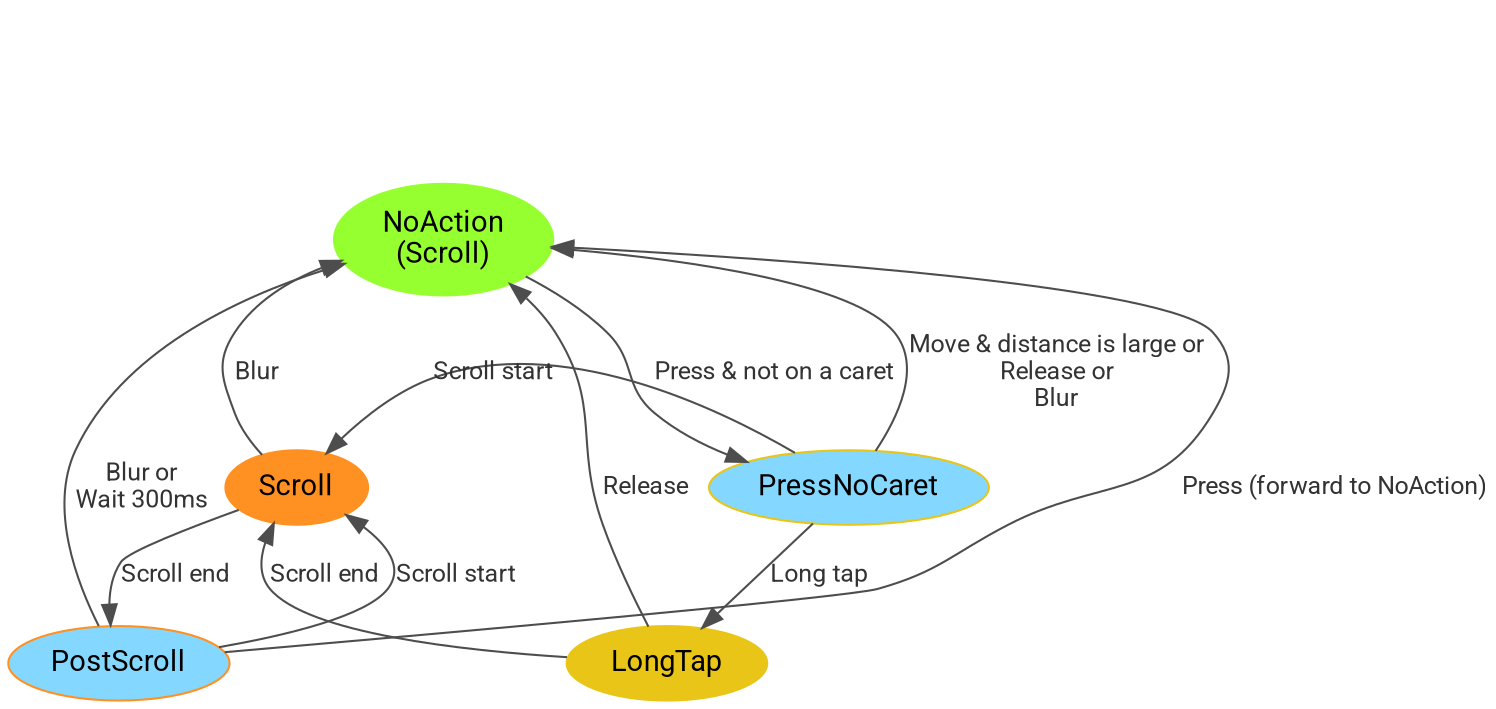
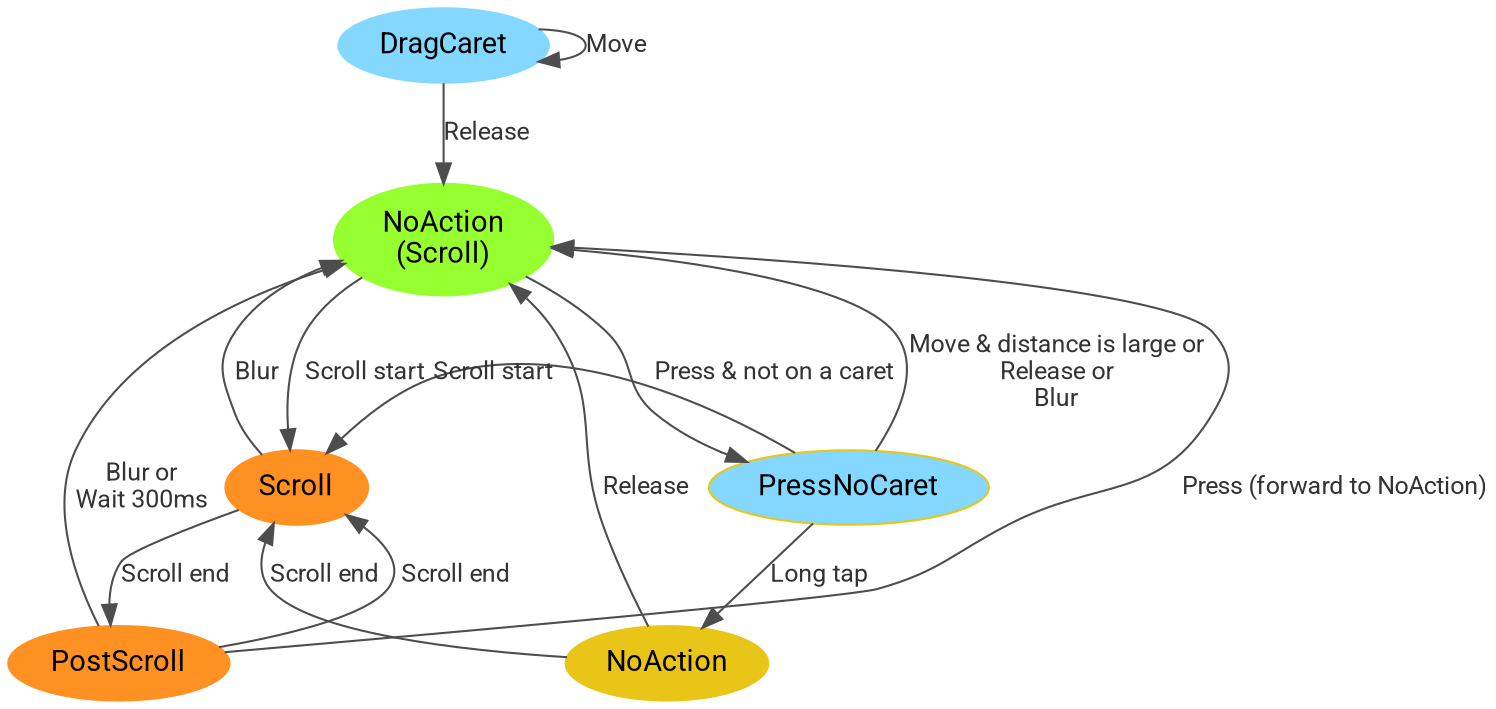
none -> (444, 45)
none -> (301, 341)
(456, 575) -> (456, 575)
(119, 663) -> (119, 663)
(667, 663) -> (667, 663)
